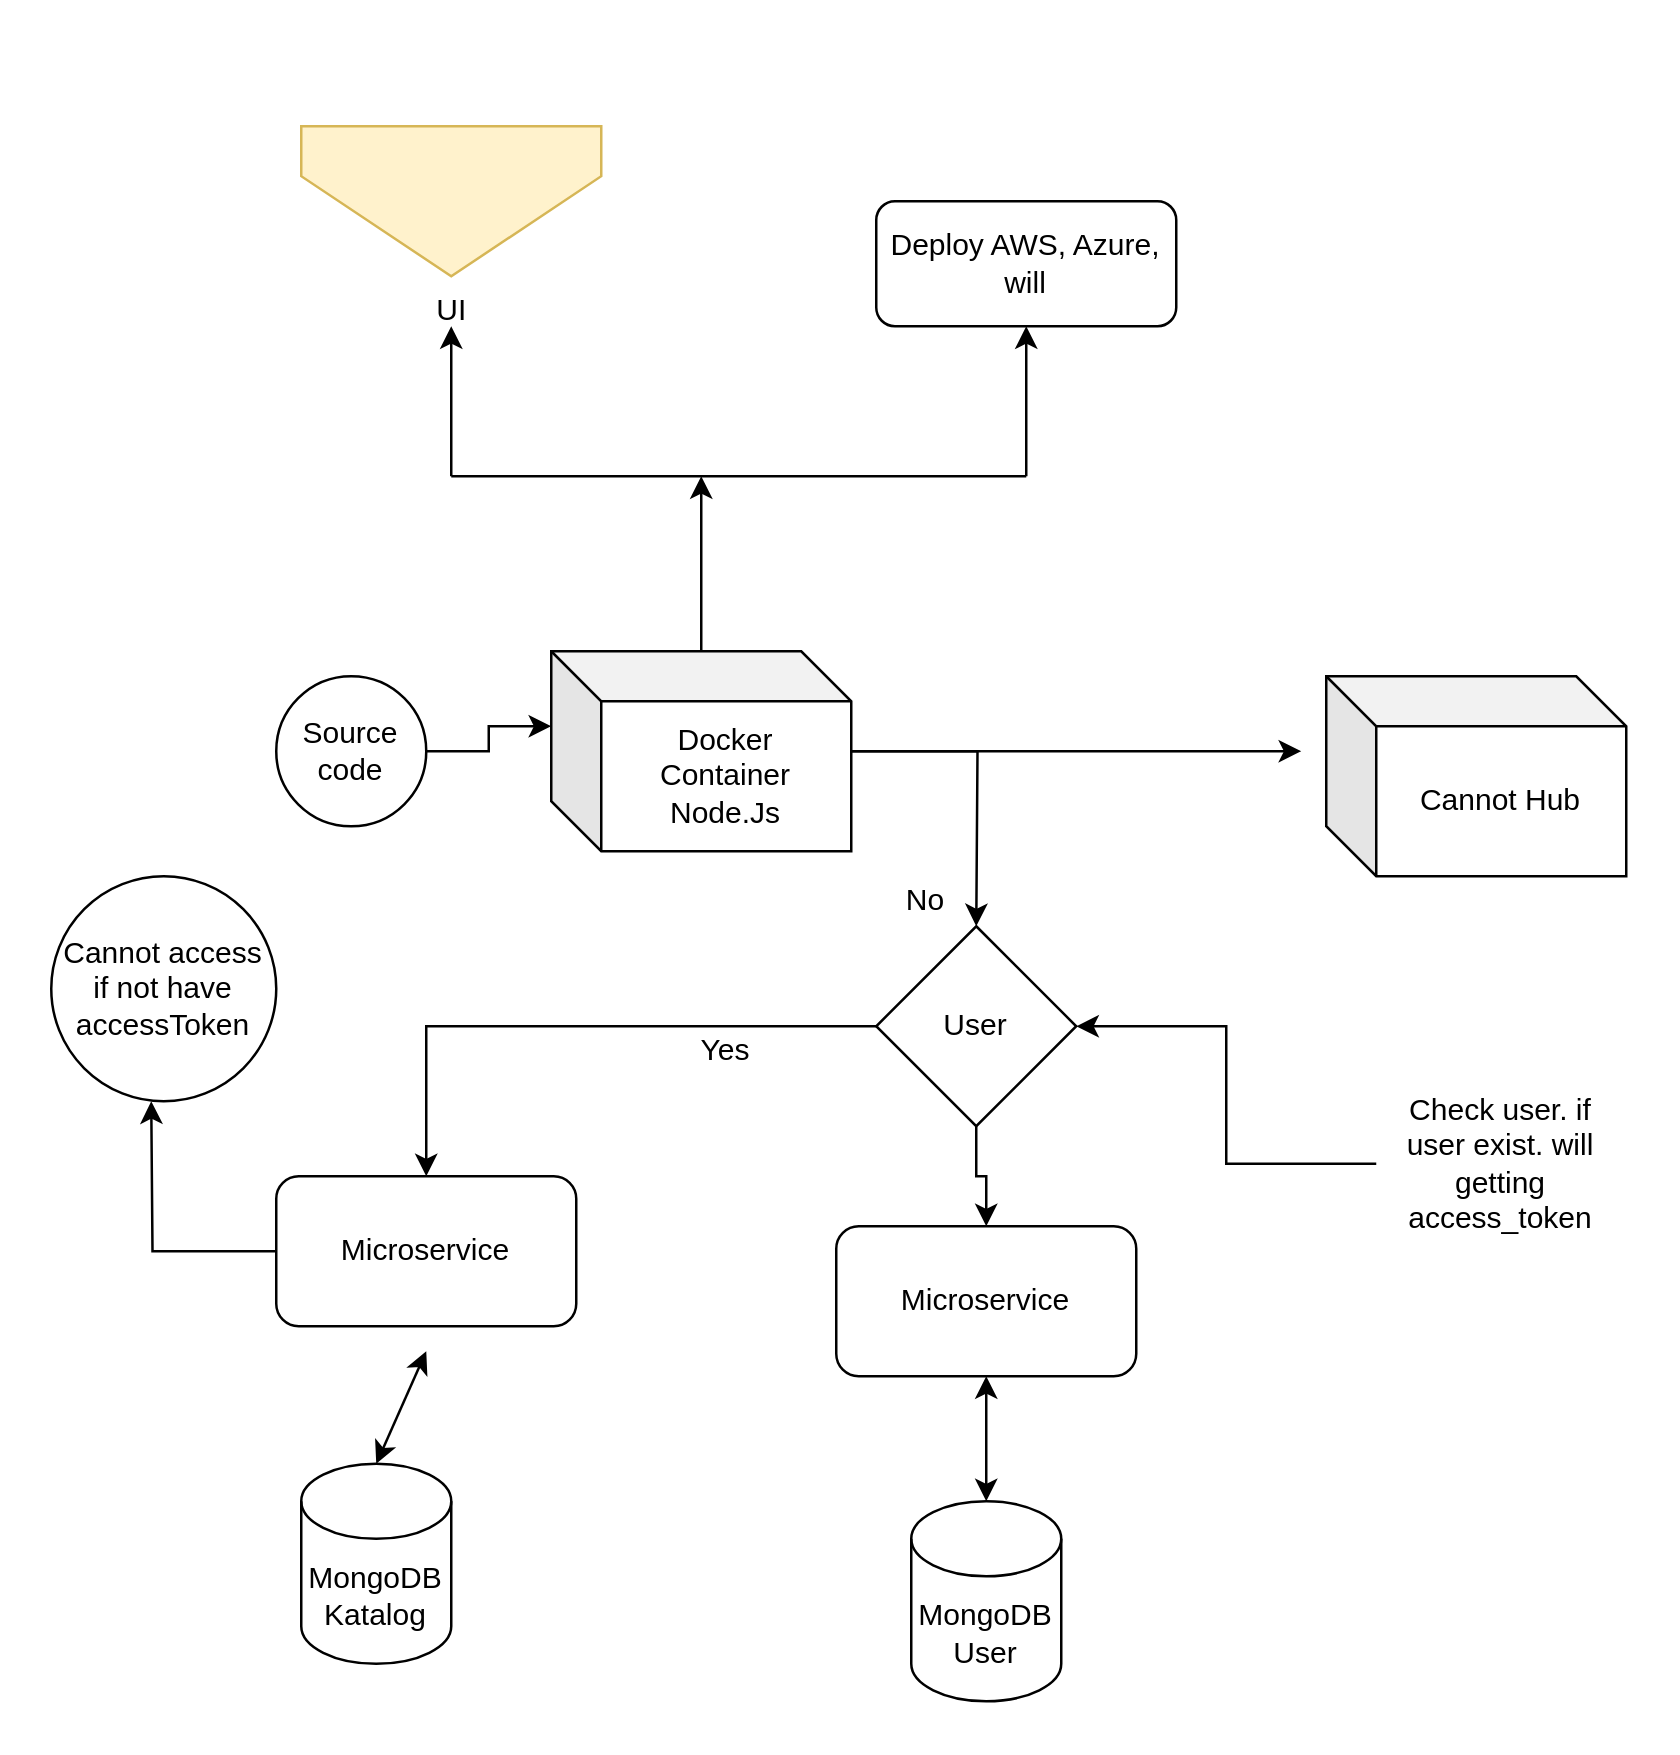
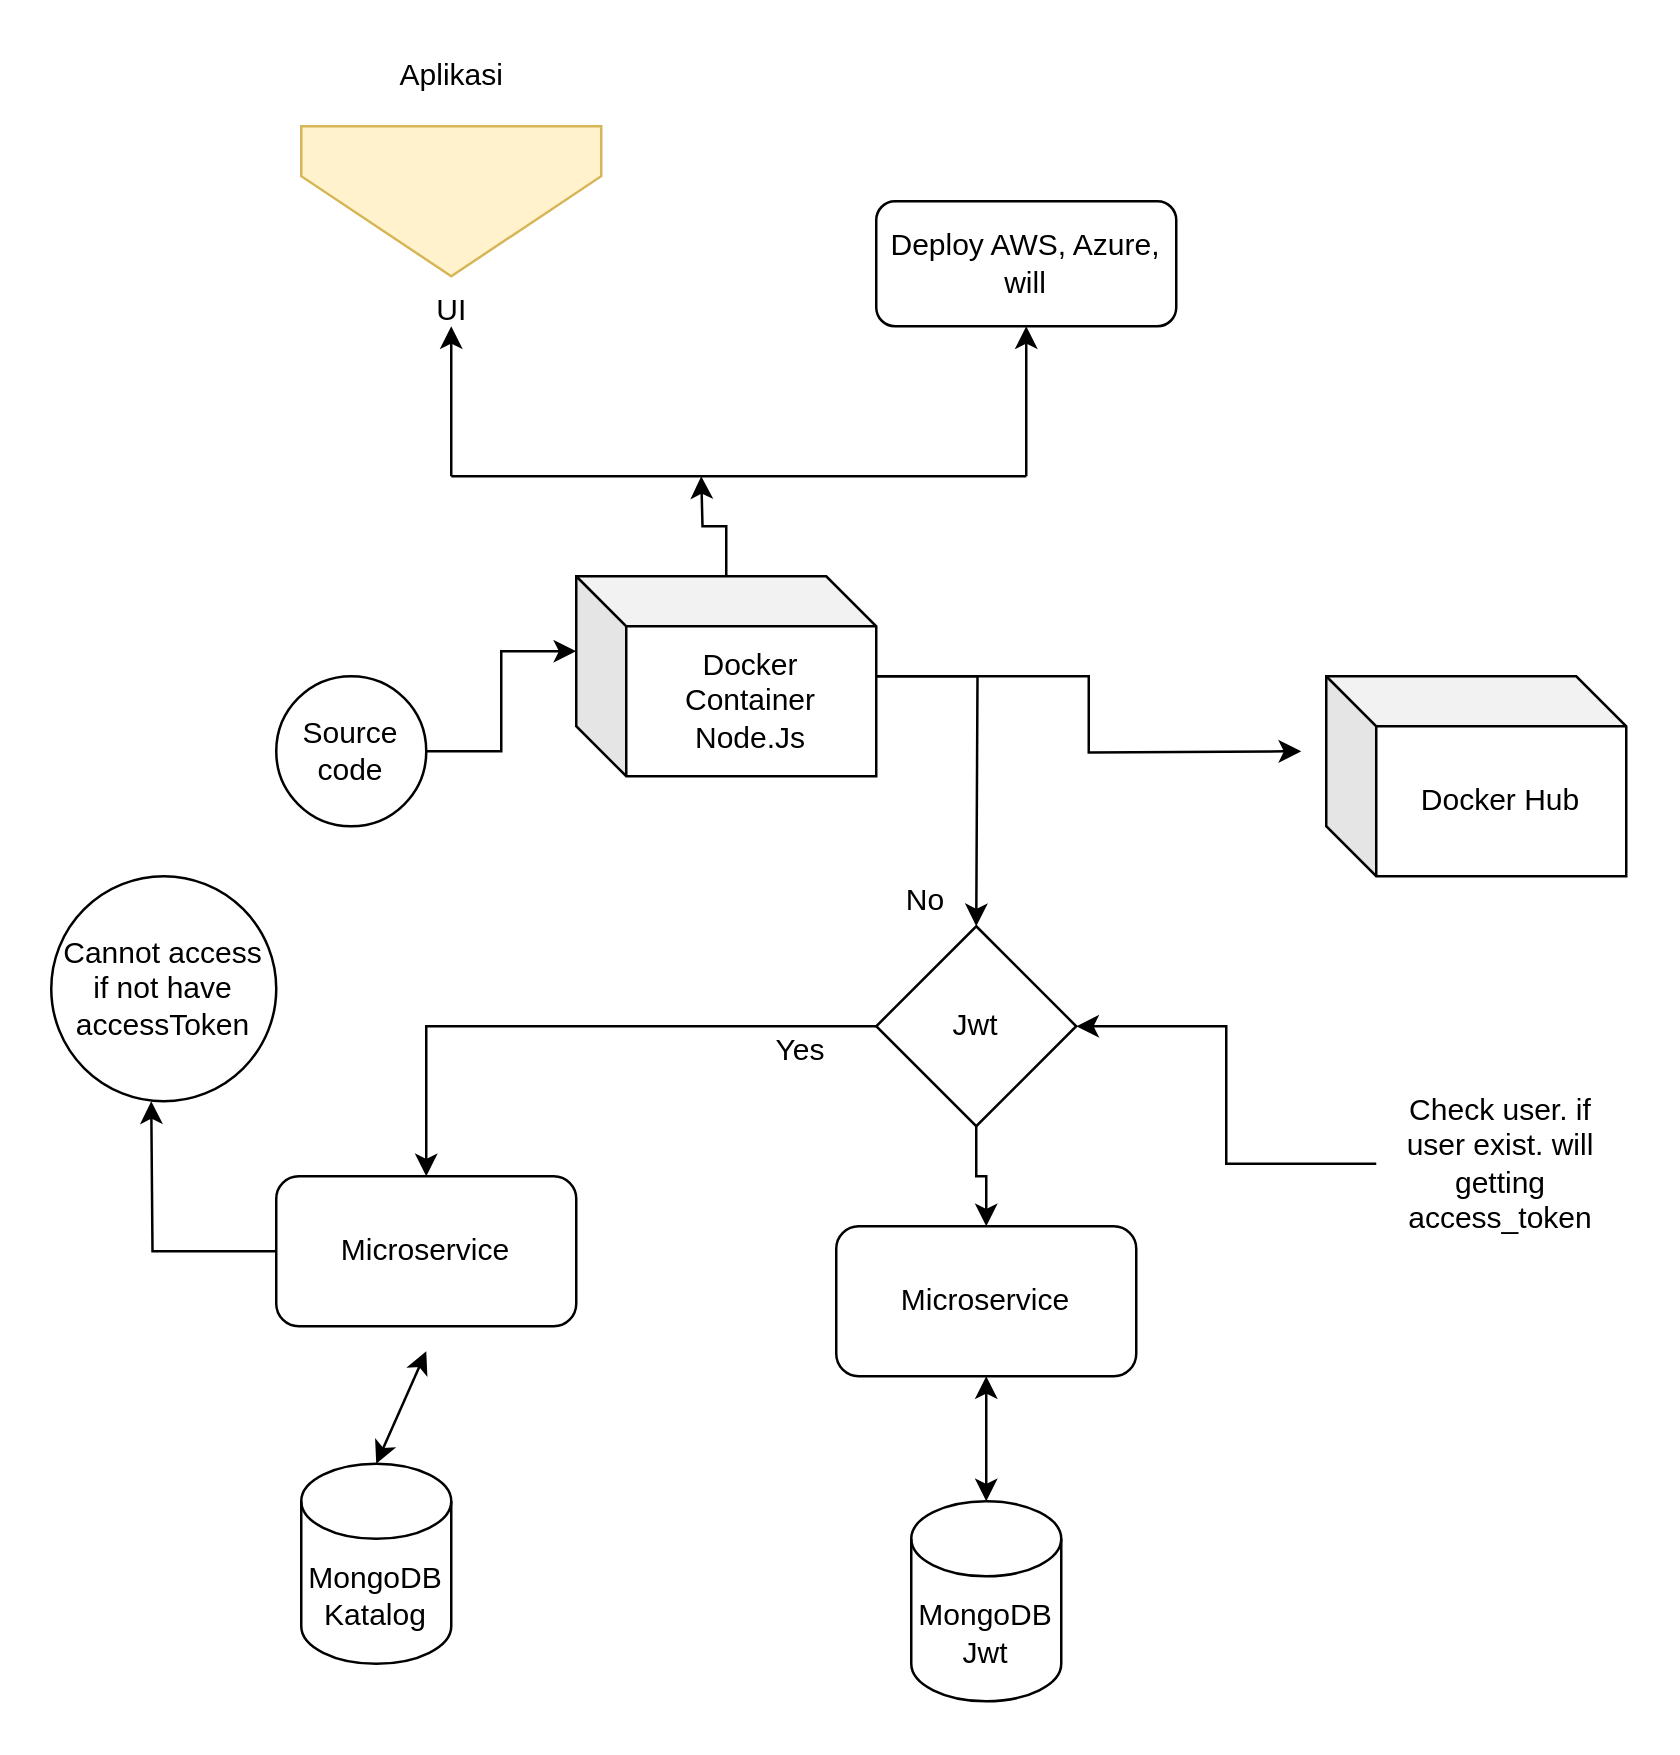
none -> (451, 76)
(701, 751) -> (726, 676)
(1501, 801) -> (1501, 801)
(976, 1026) -> (976, 1026)
(726, 1051) -> (801, 1051)
(986, 1634) -> (986, 1634)
